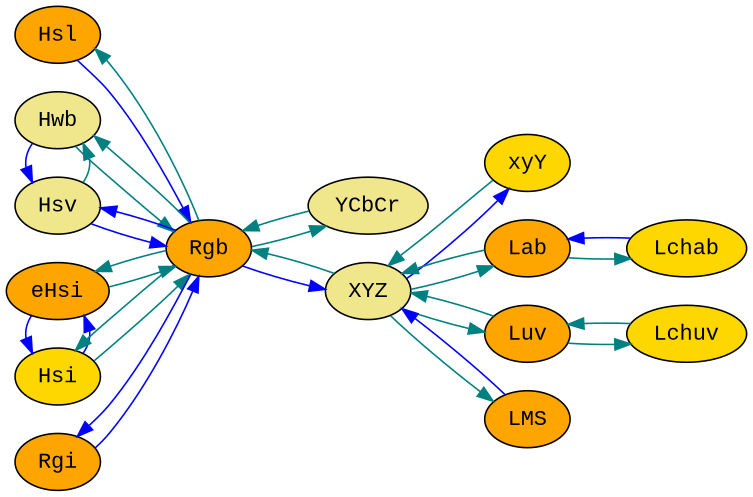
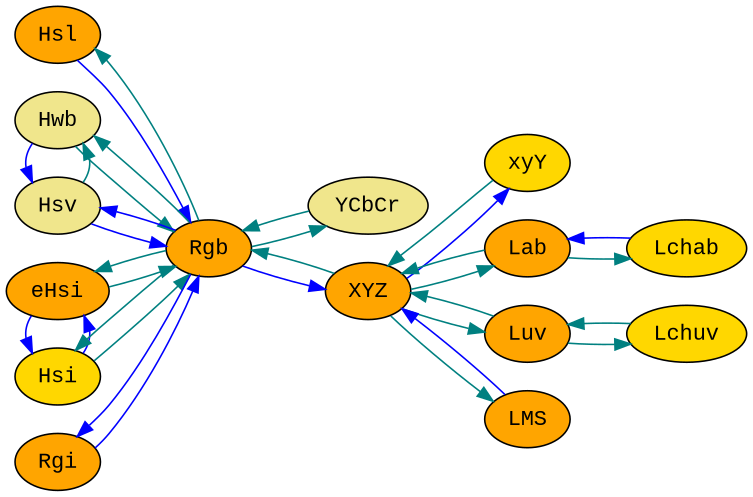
(368, 291) -> (368, 291)
